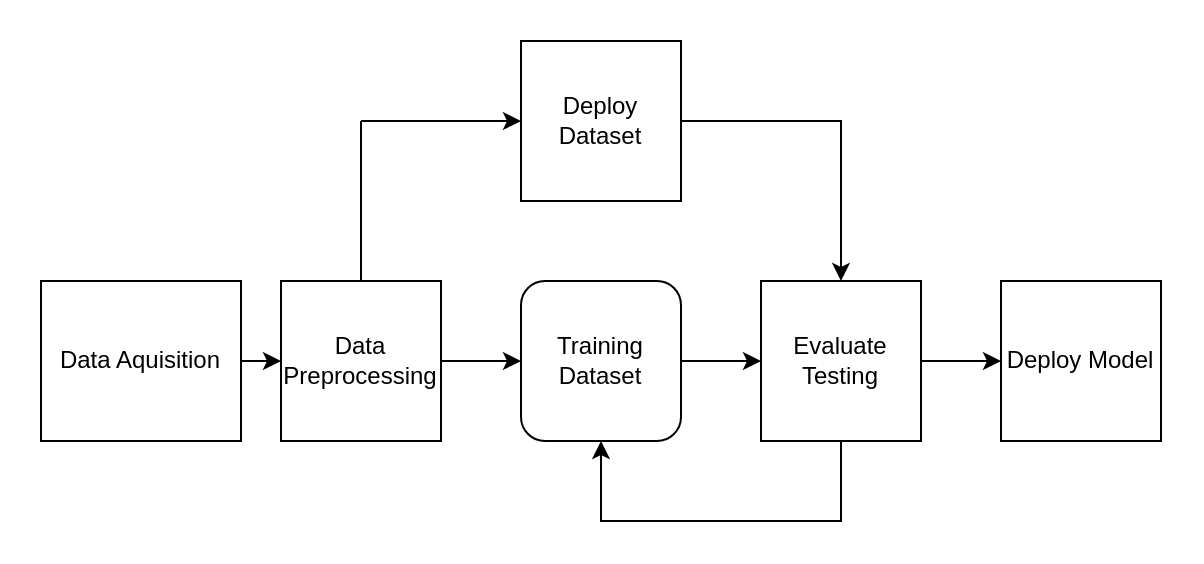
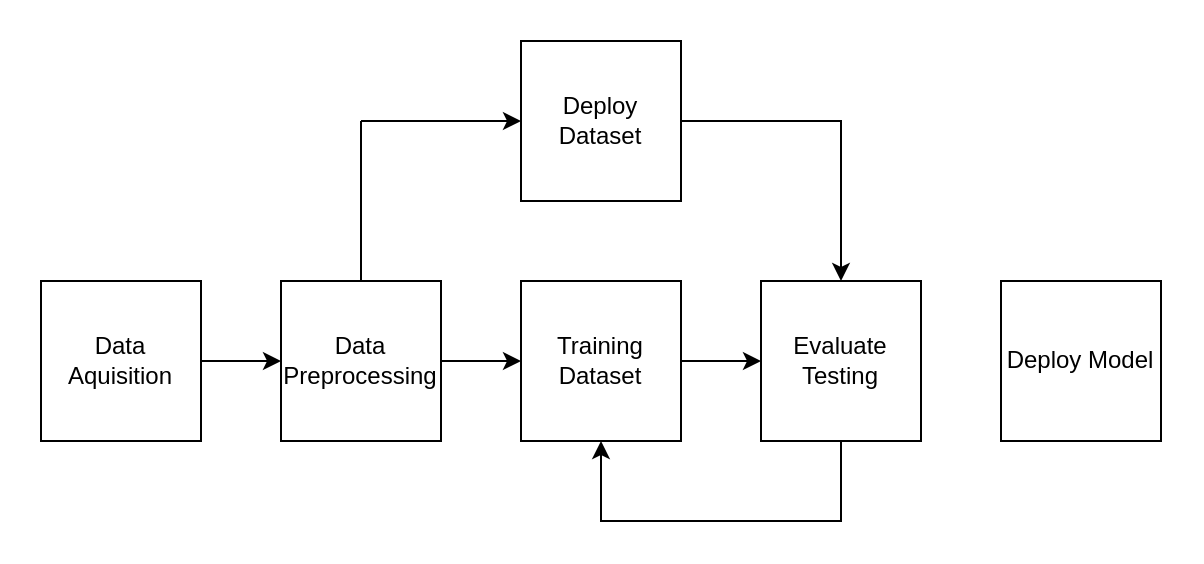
(141, 361) -> (121, 361)
(601, 361) -> (601, 361)
(954, 361) -> none
